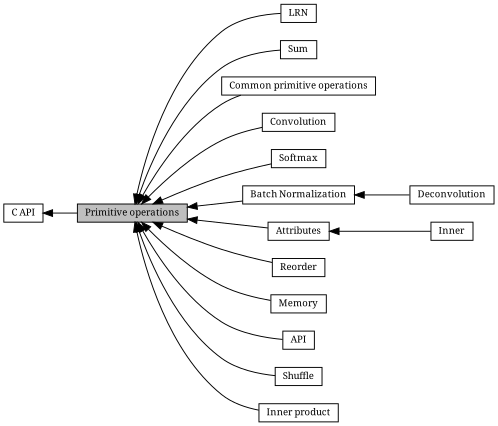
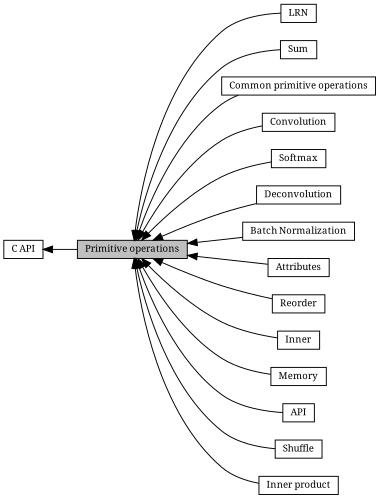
(387, 195) -> (208, 218)
(385, 231) -> (207, 313)
